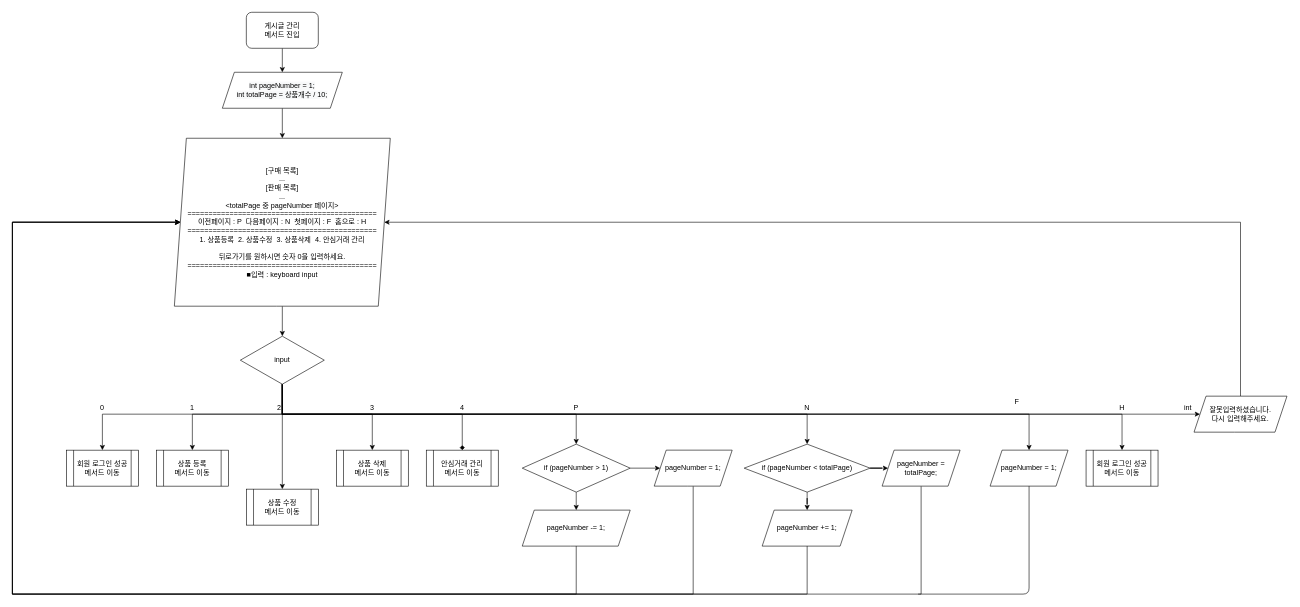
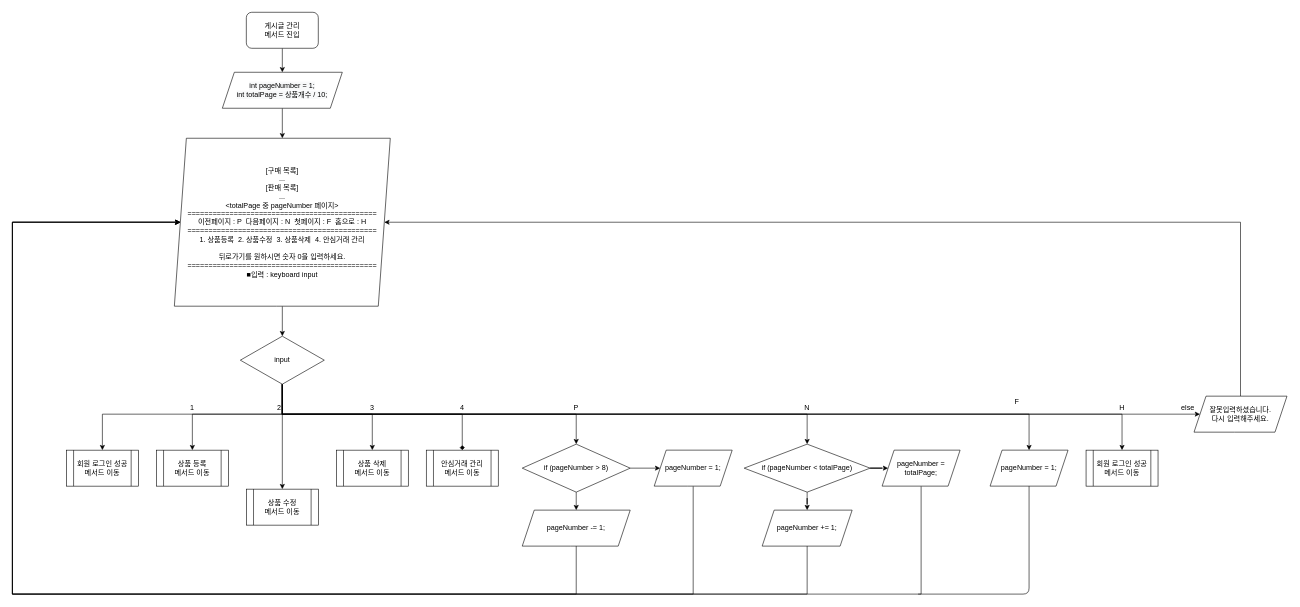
(102, 408) -> none
(1188, 408) -> (1188, 408)
(576, 468) -> (576, 468)
